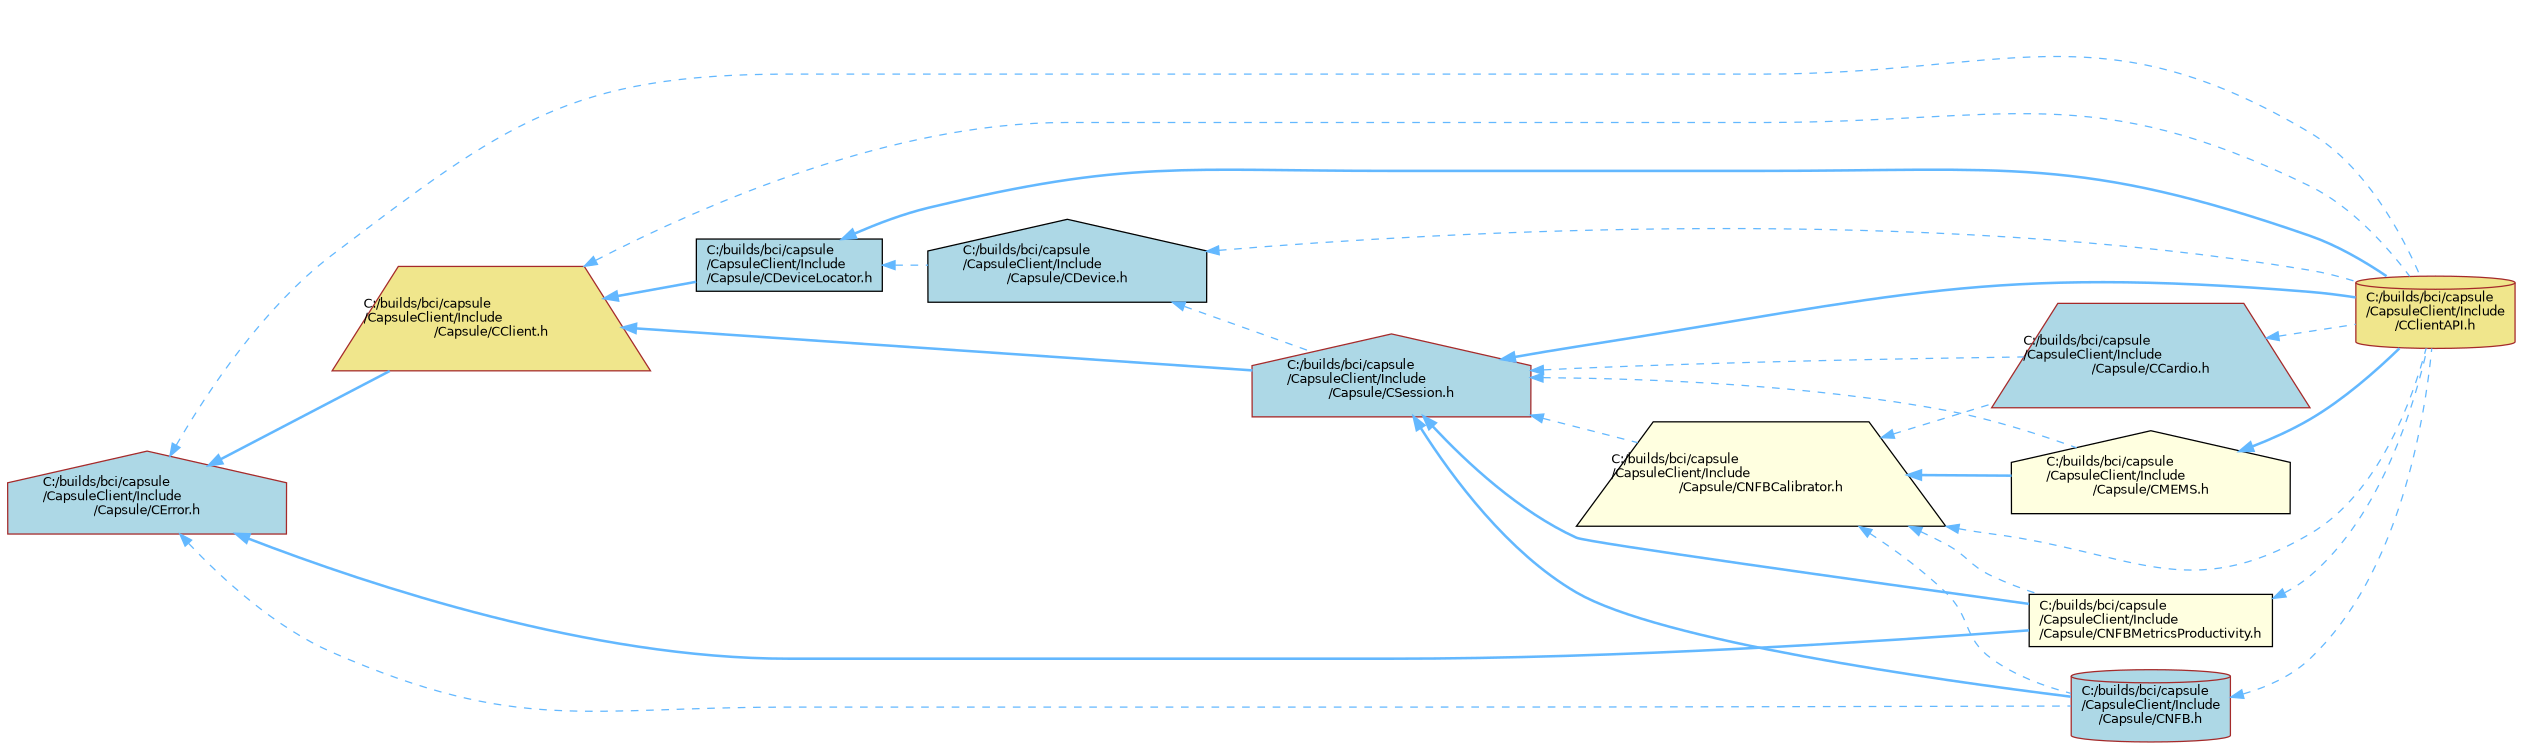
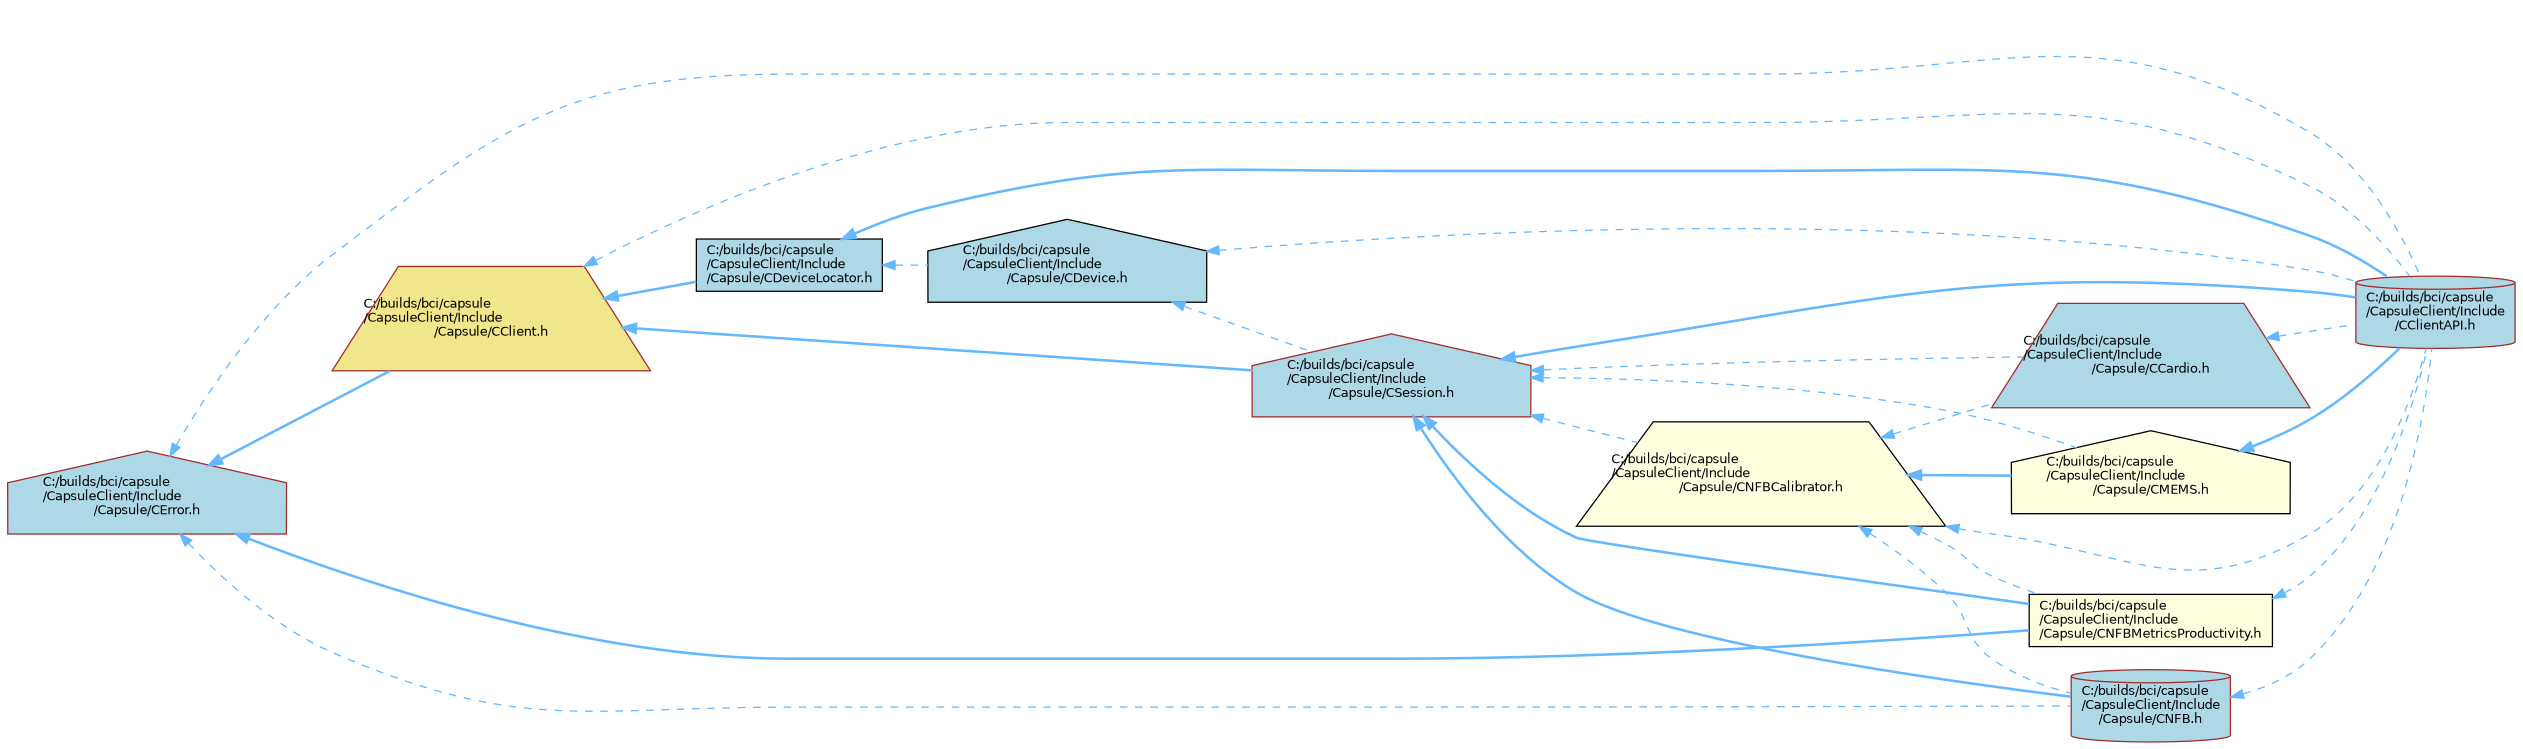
(2435, 312) -> (2435, 312)
